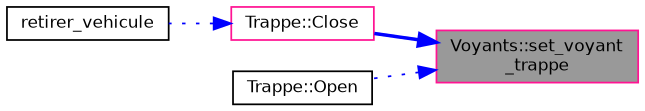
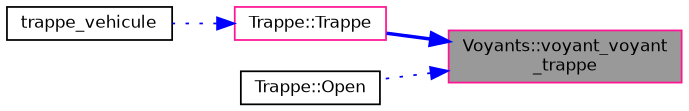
(88, 23) -> (90, 23)
(303, 23) -> (310, 23)
(537, 57) -> (565, 57)
